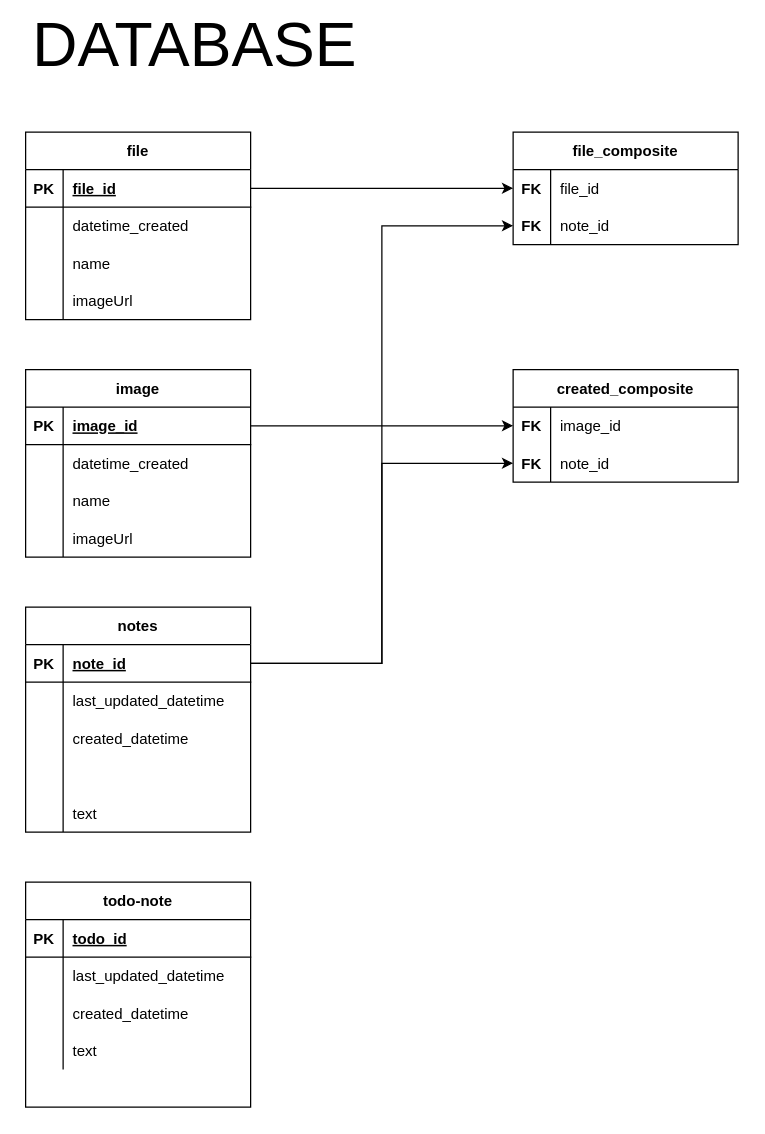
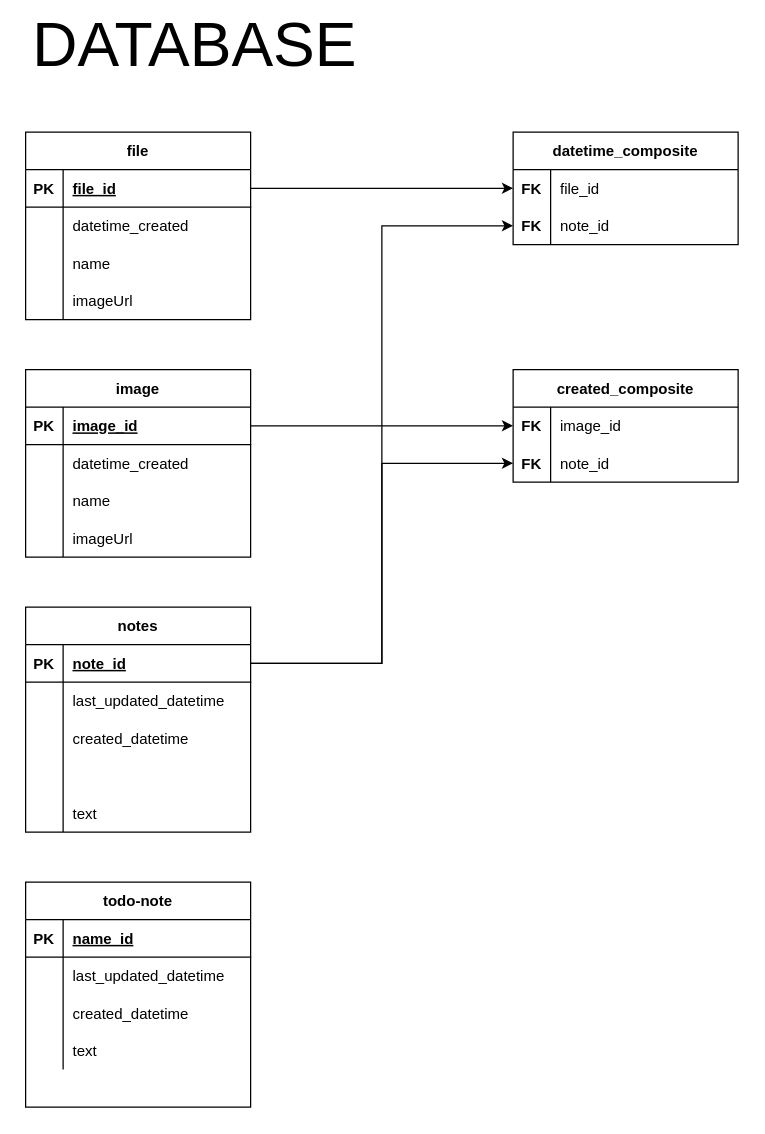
(625, 151) -> (625, 151)
(100, 939) -> (100, 939)
